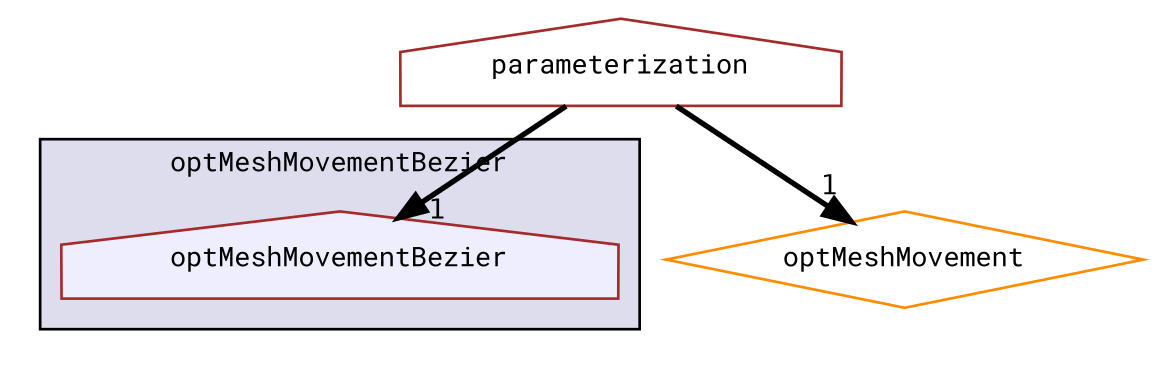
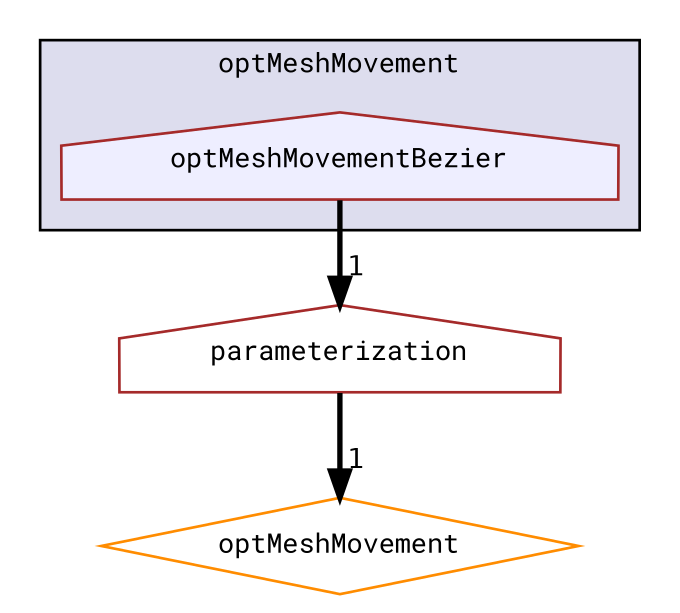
(490, 157) -> (340, 247)
(340, 165) -> (340, 66)
